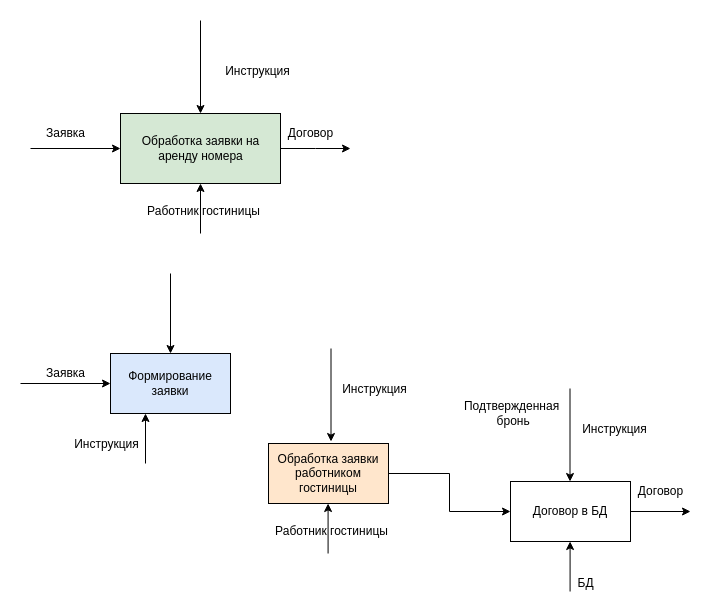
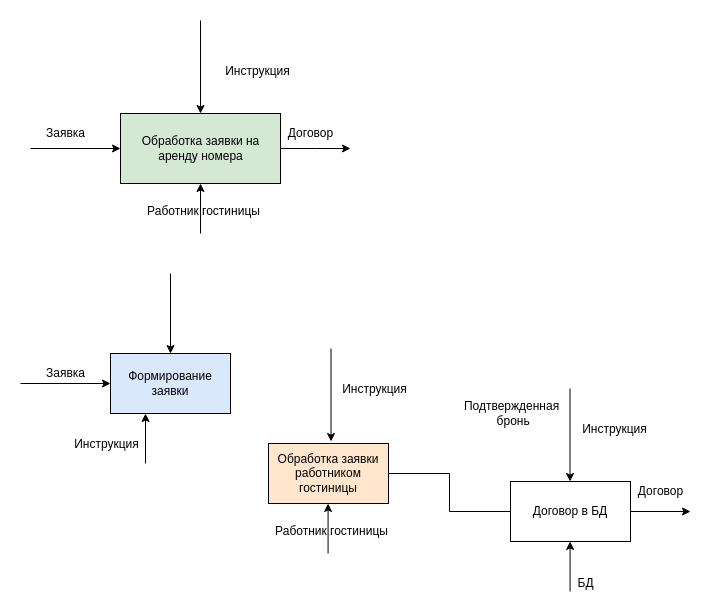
(502, 512) -> (504, 512)
